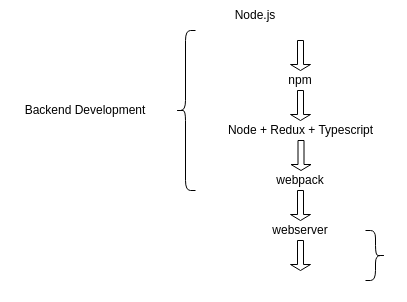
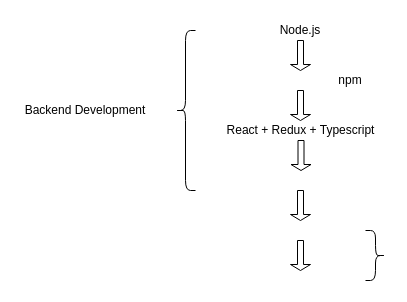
(256, 16) -> (301, 31)
(301, 81) -> (351, 81)
(301, 131) -> (301, 131)
(301, 181) -> none
(301, 231) -> none
